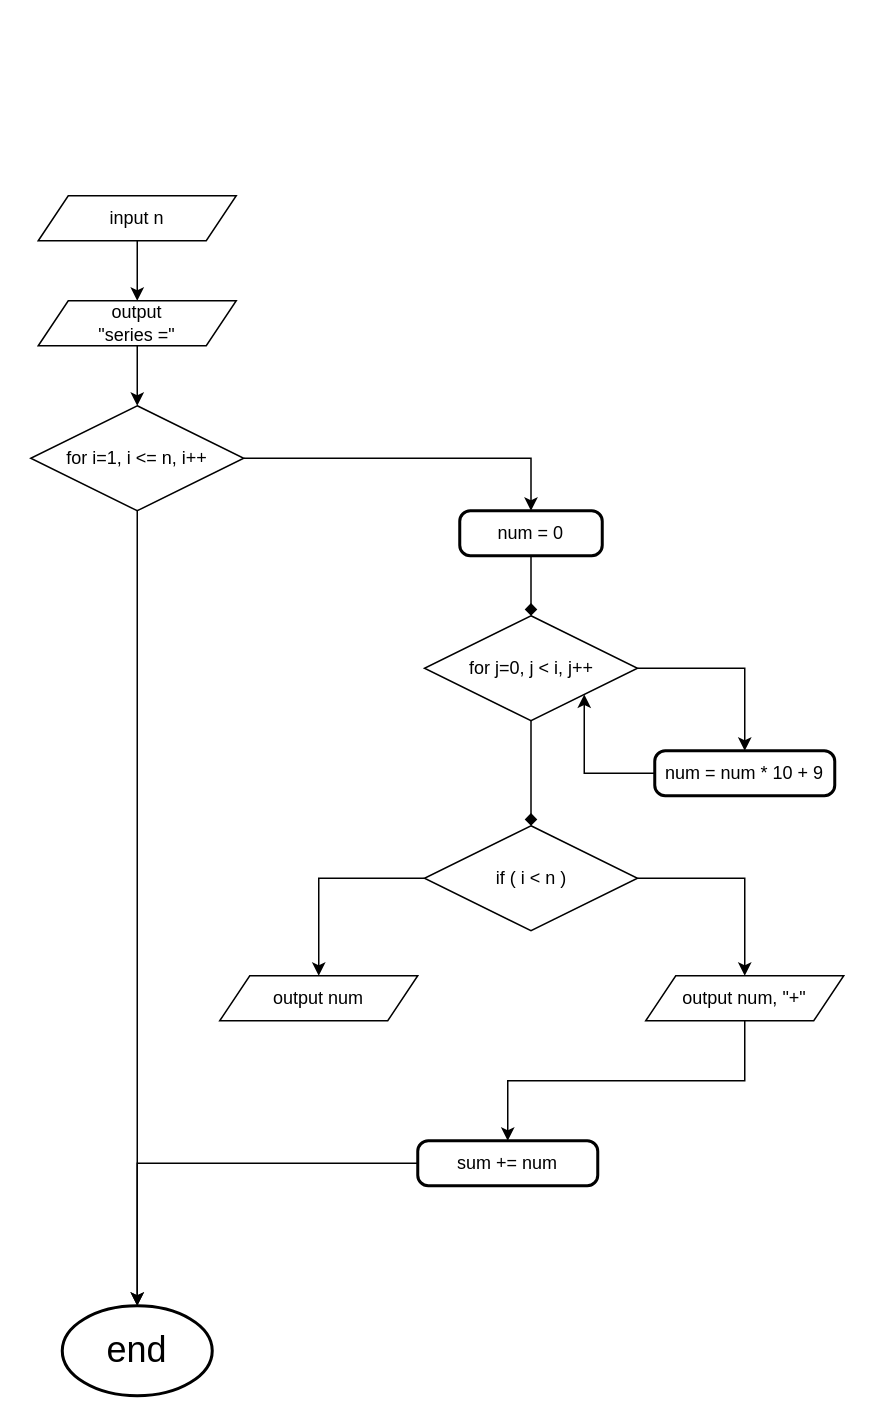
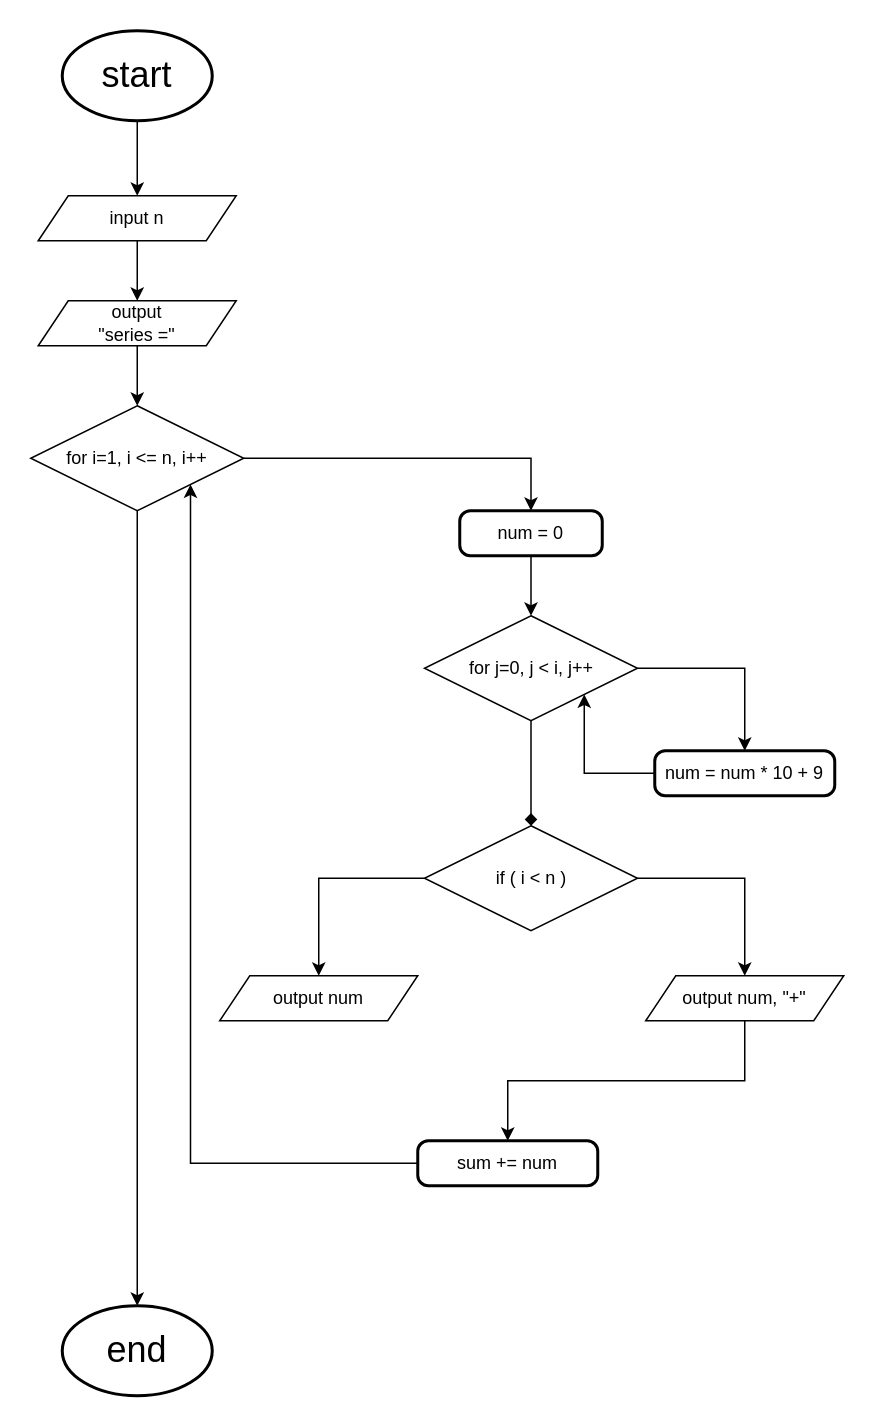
none -> (137, 76)
none -> (137, 153)
(531, 603) -> (531, 604)
(166, 1163) -> (191, 829)
